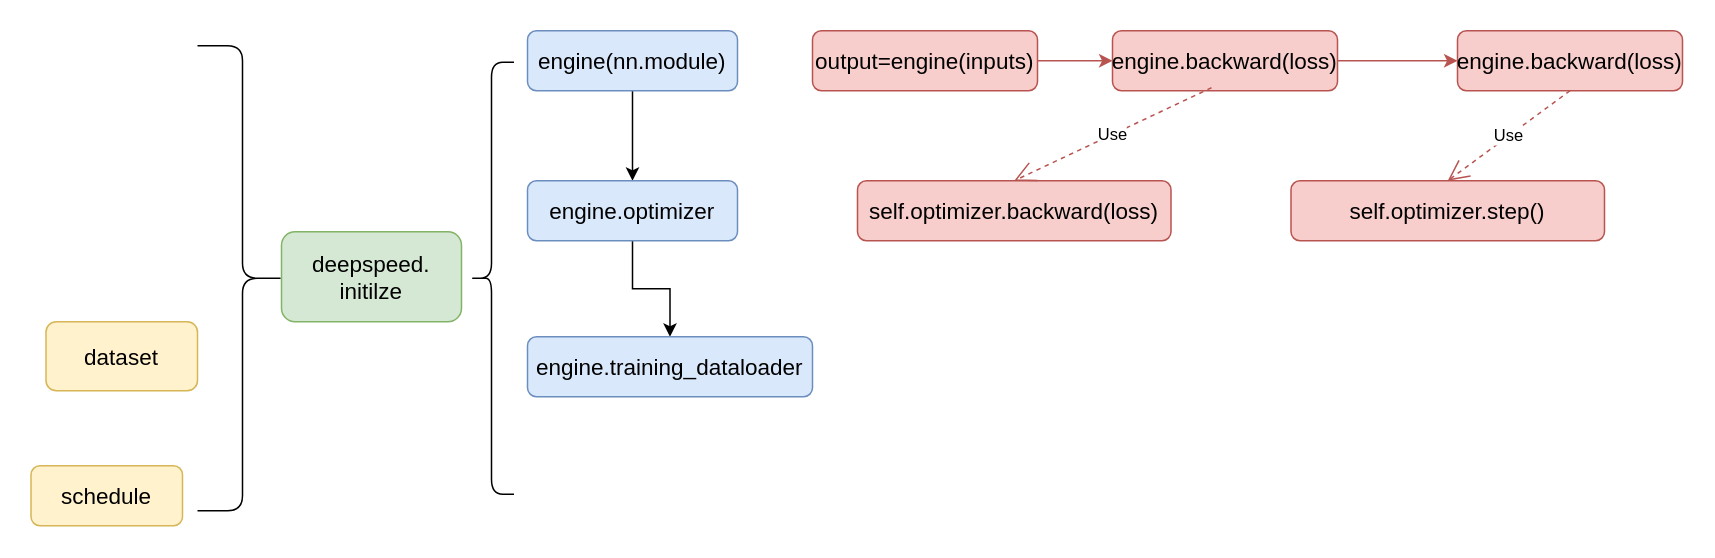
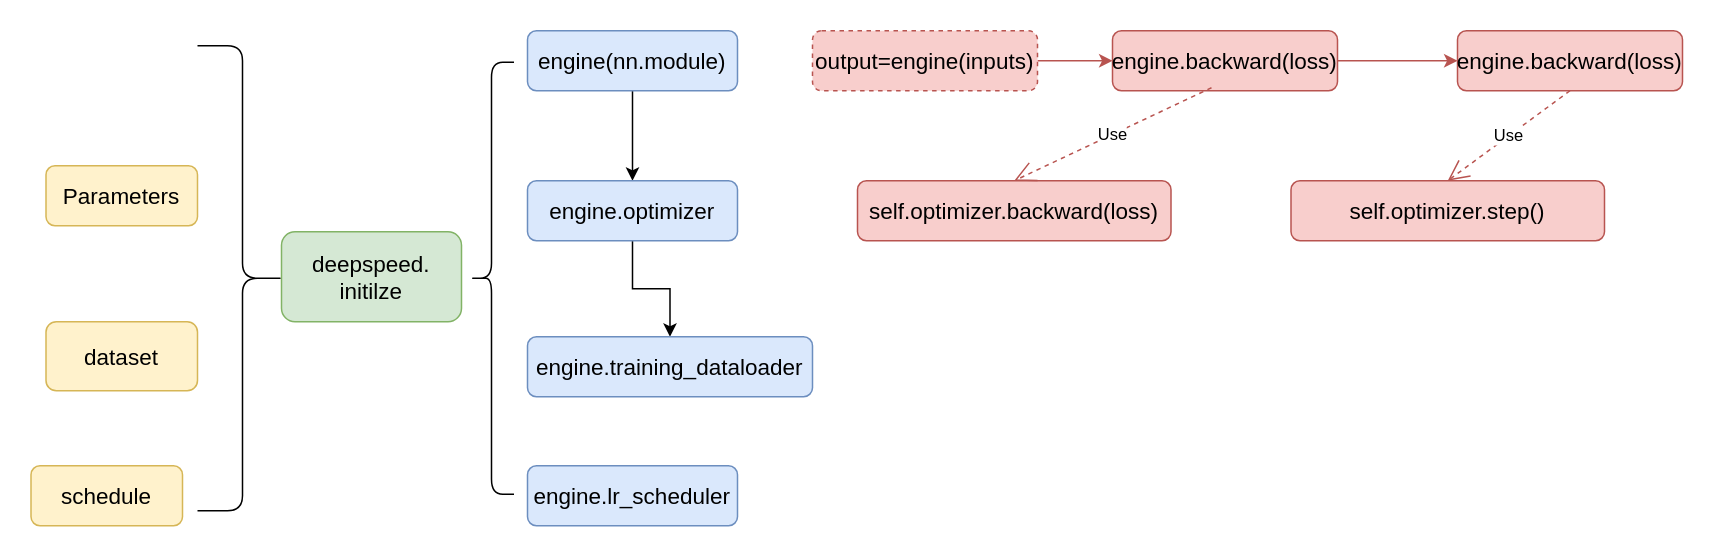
(925, 61) -> (925, 61)
none -> (122, 196)
none -> (632, 496)
